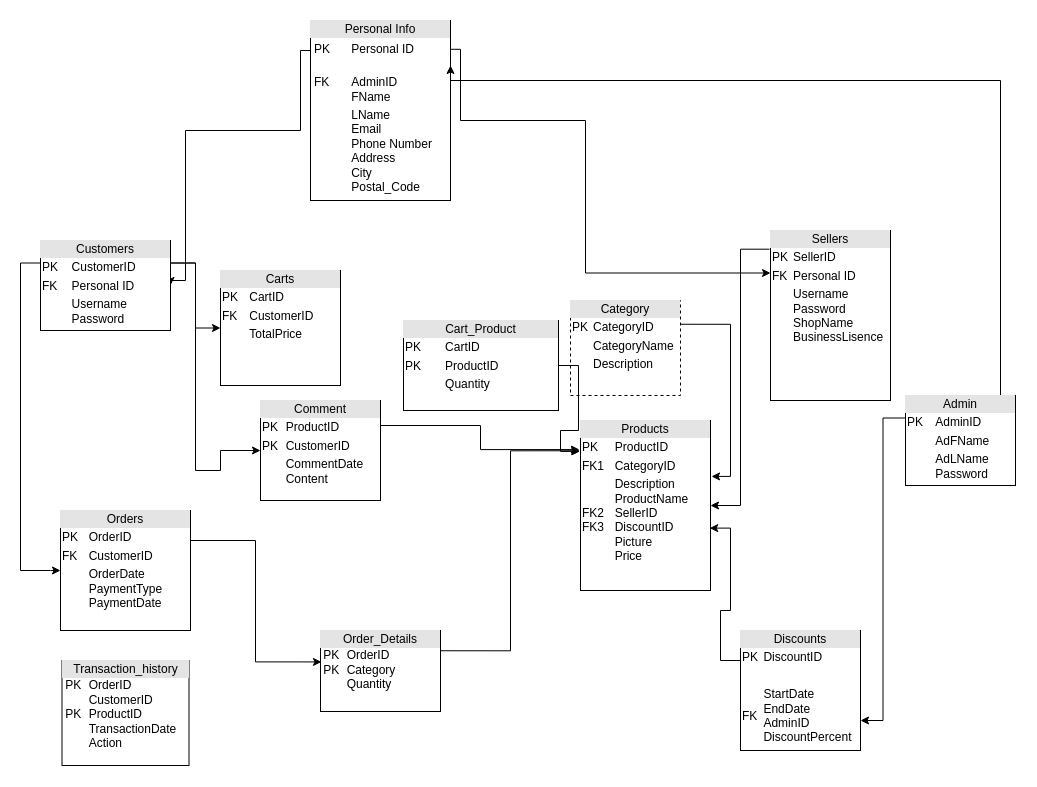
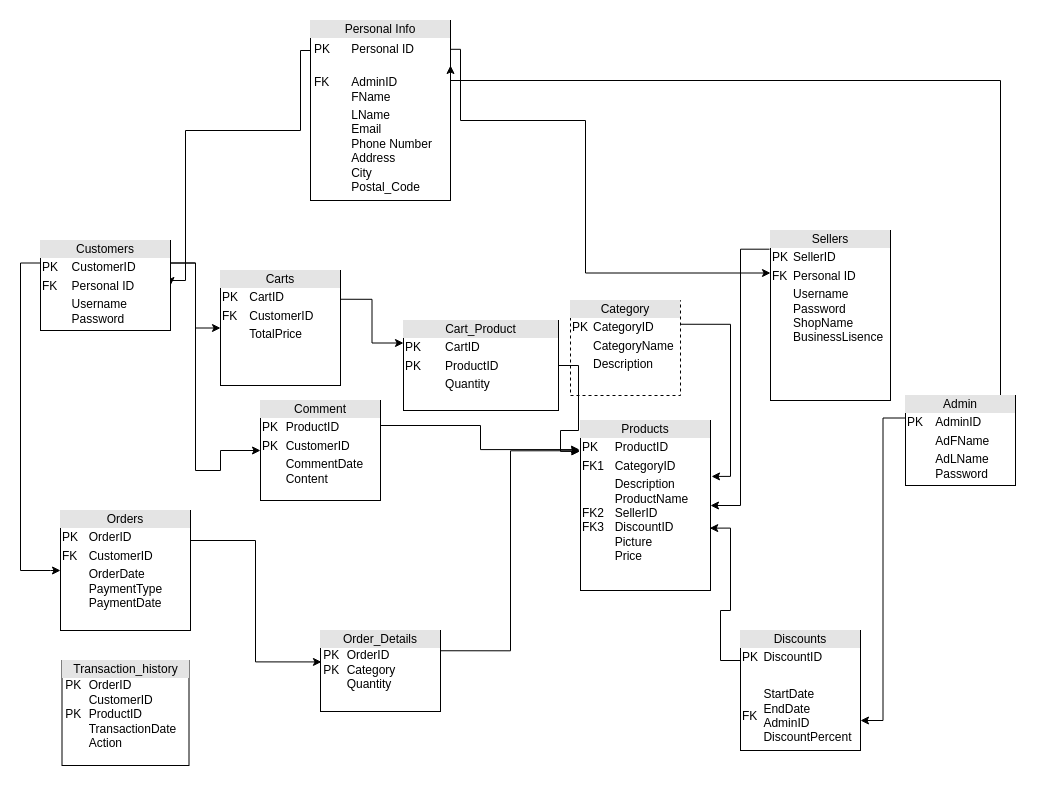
none -> (372, 318)
